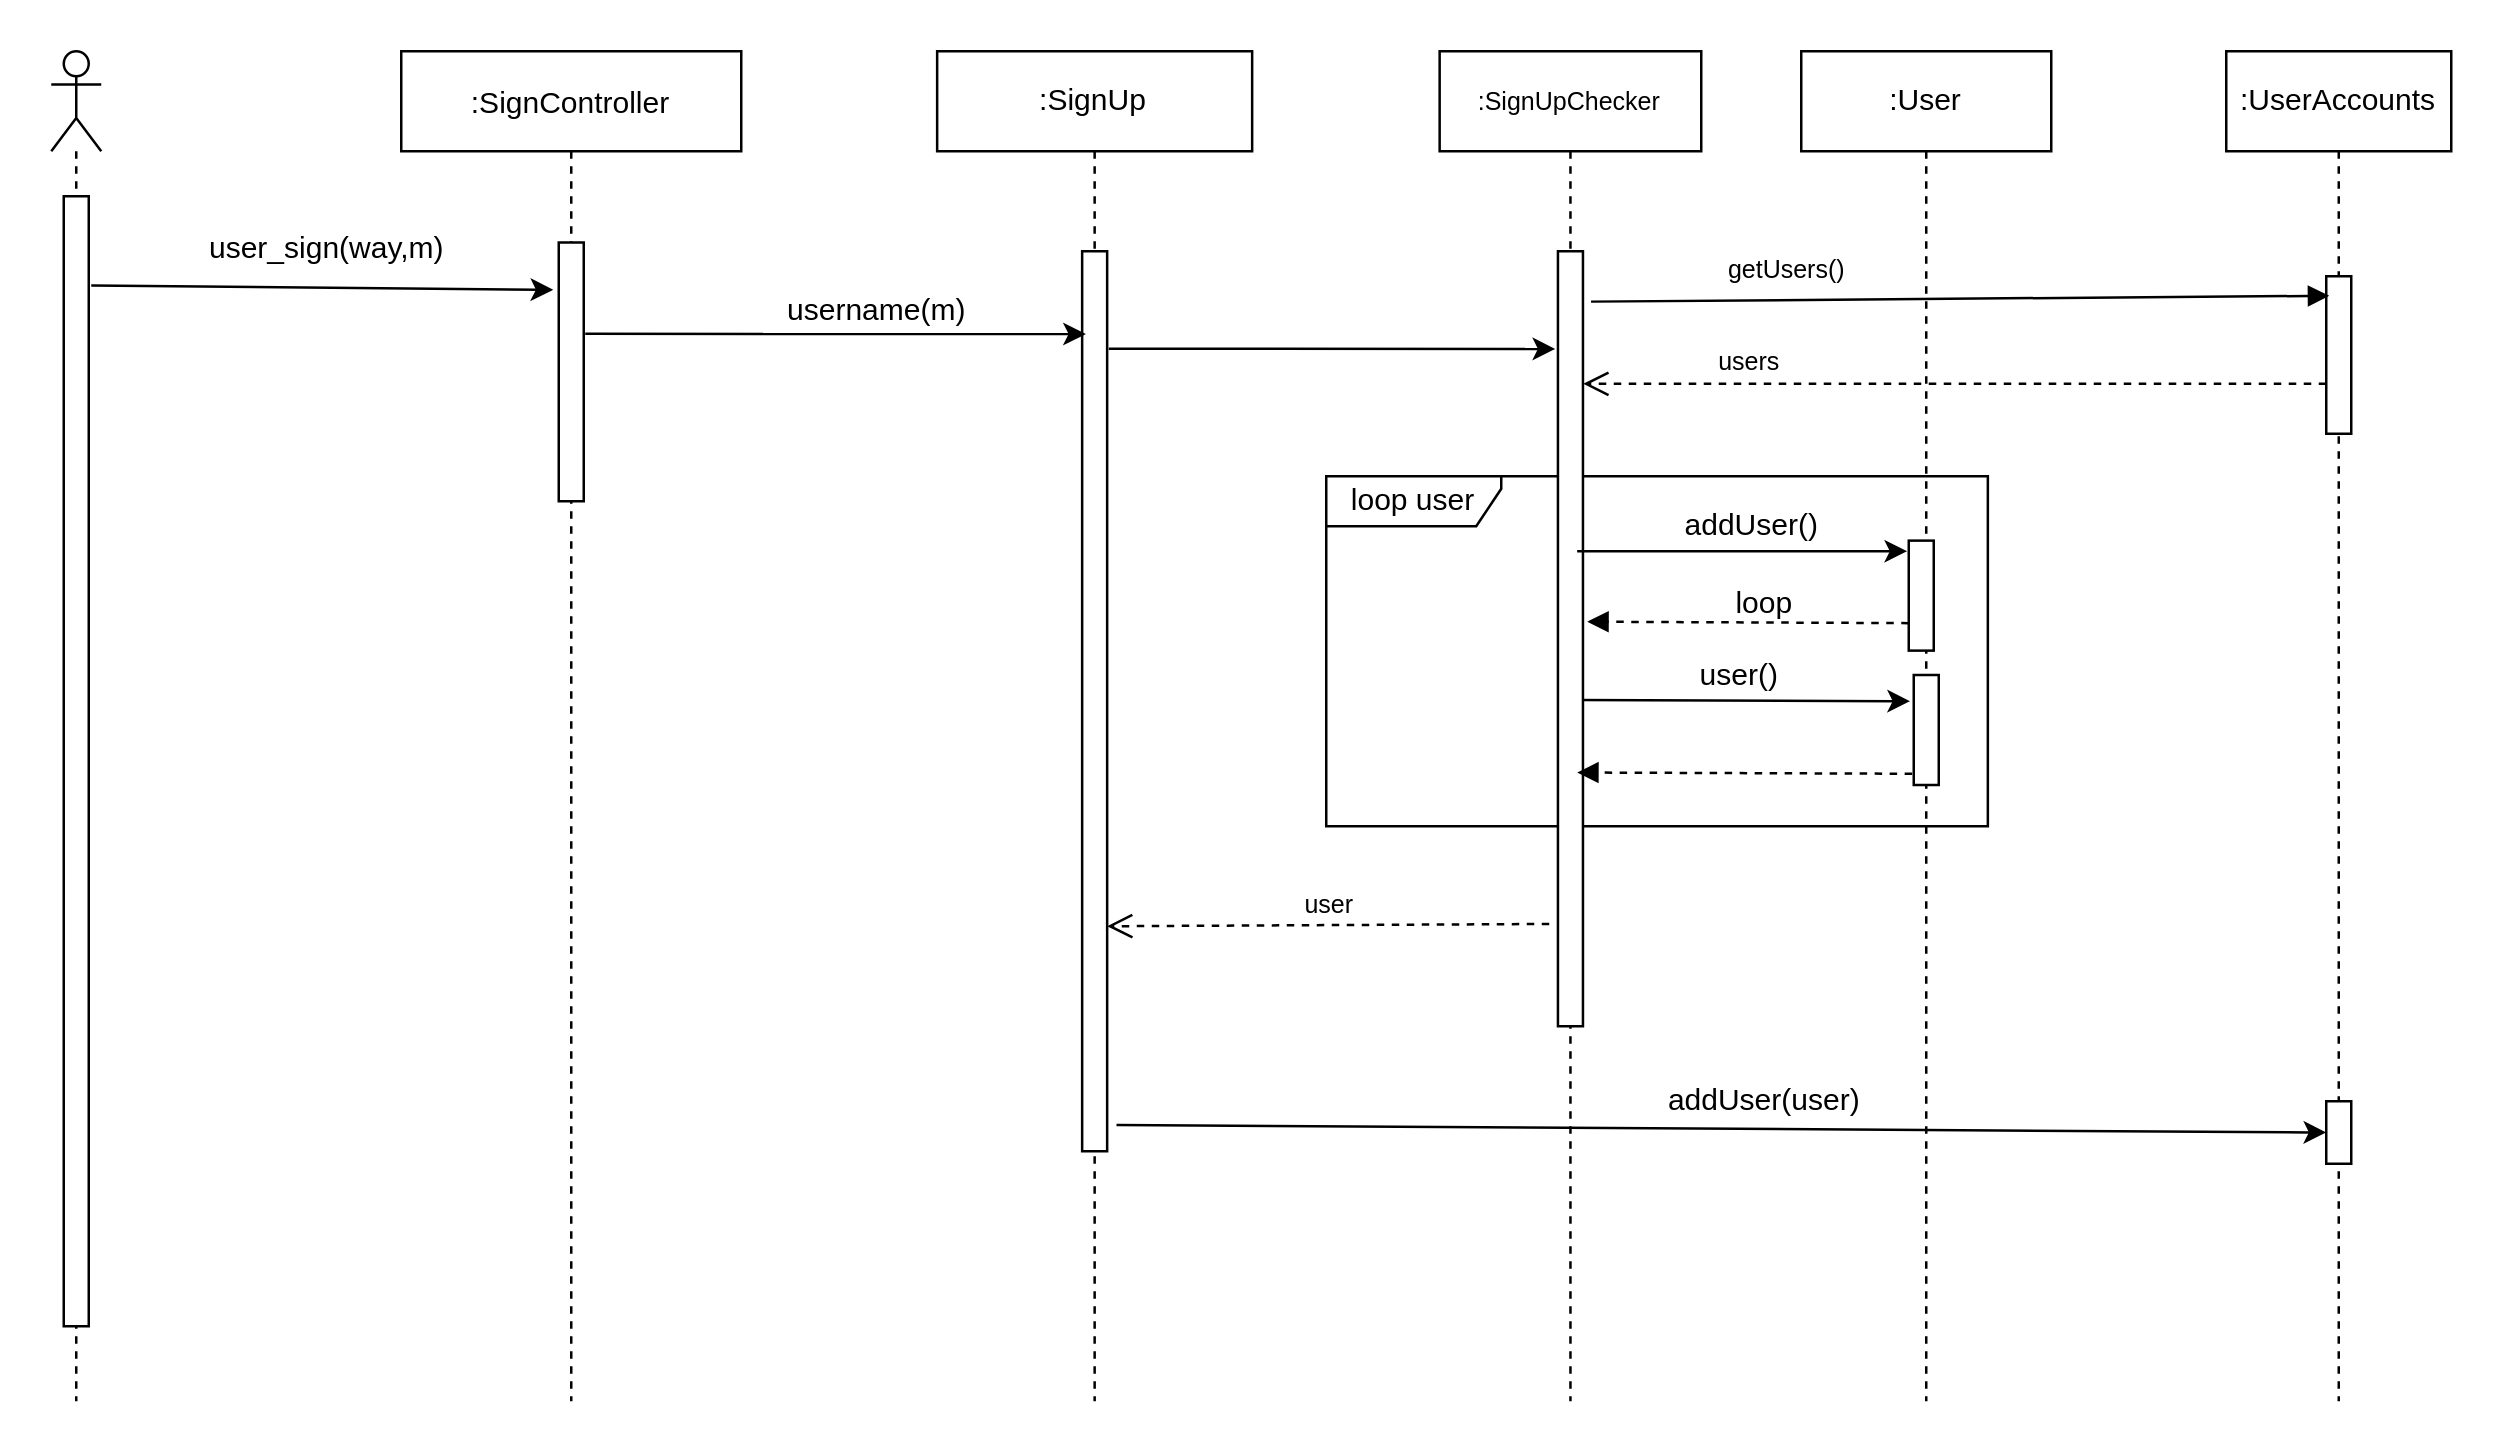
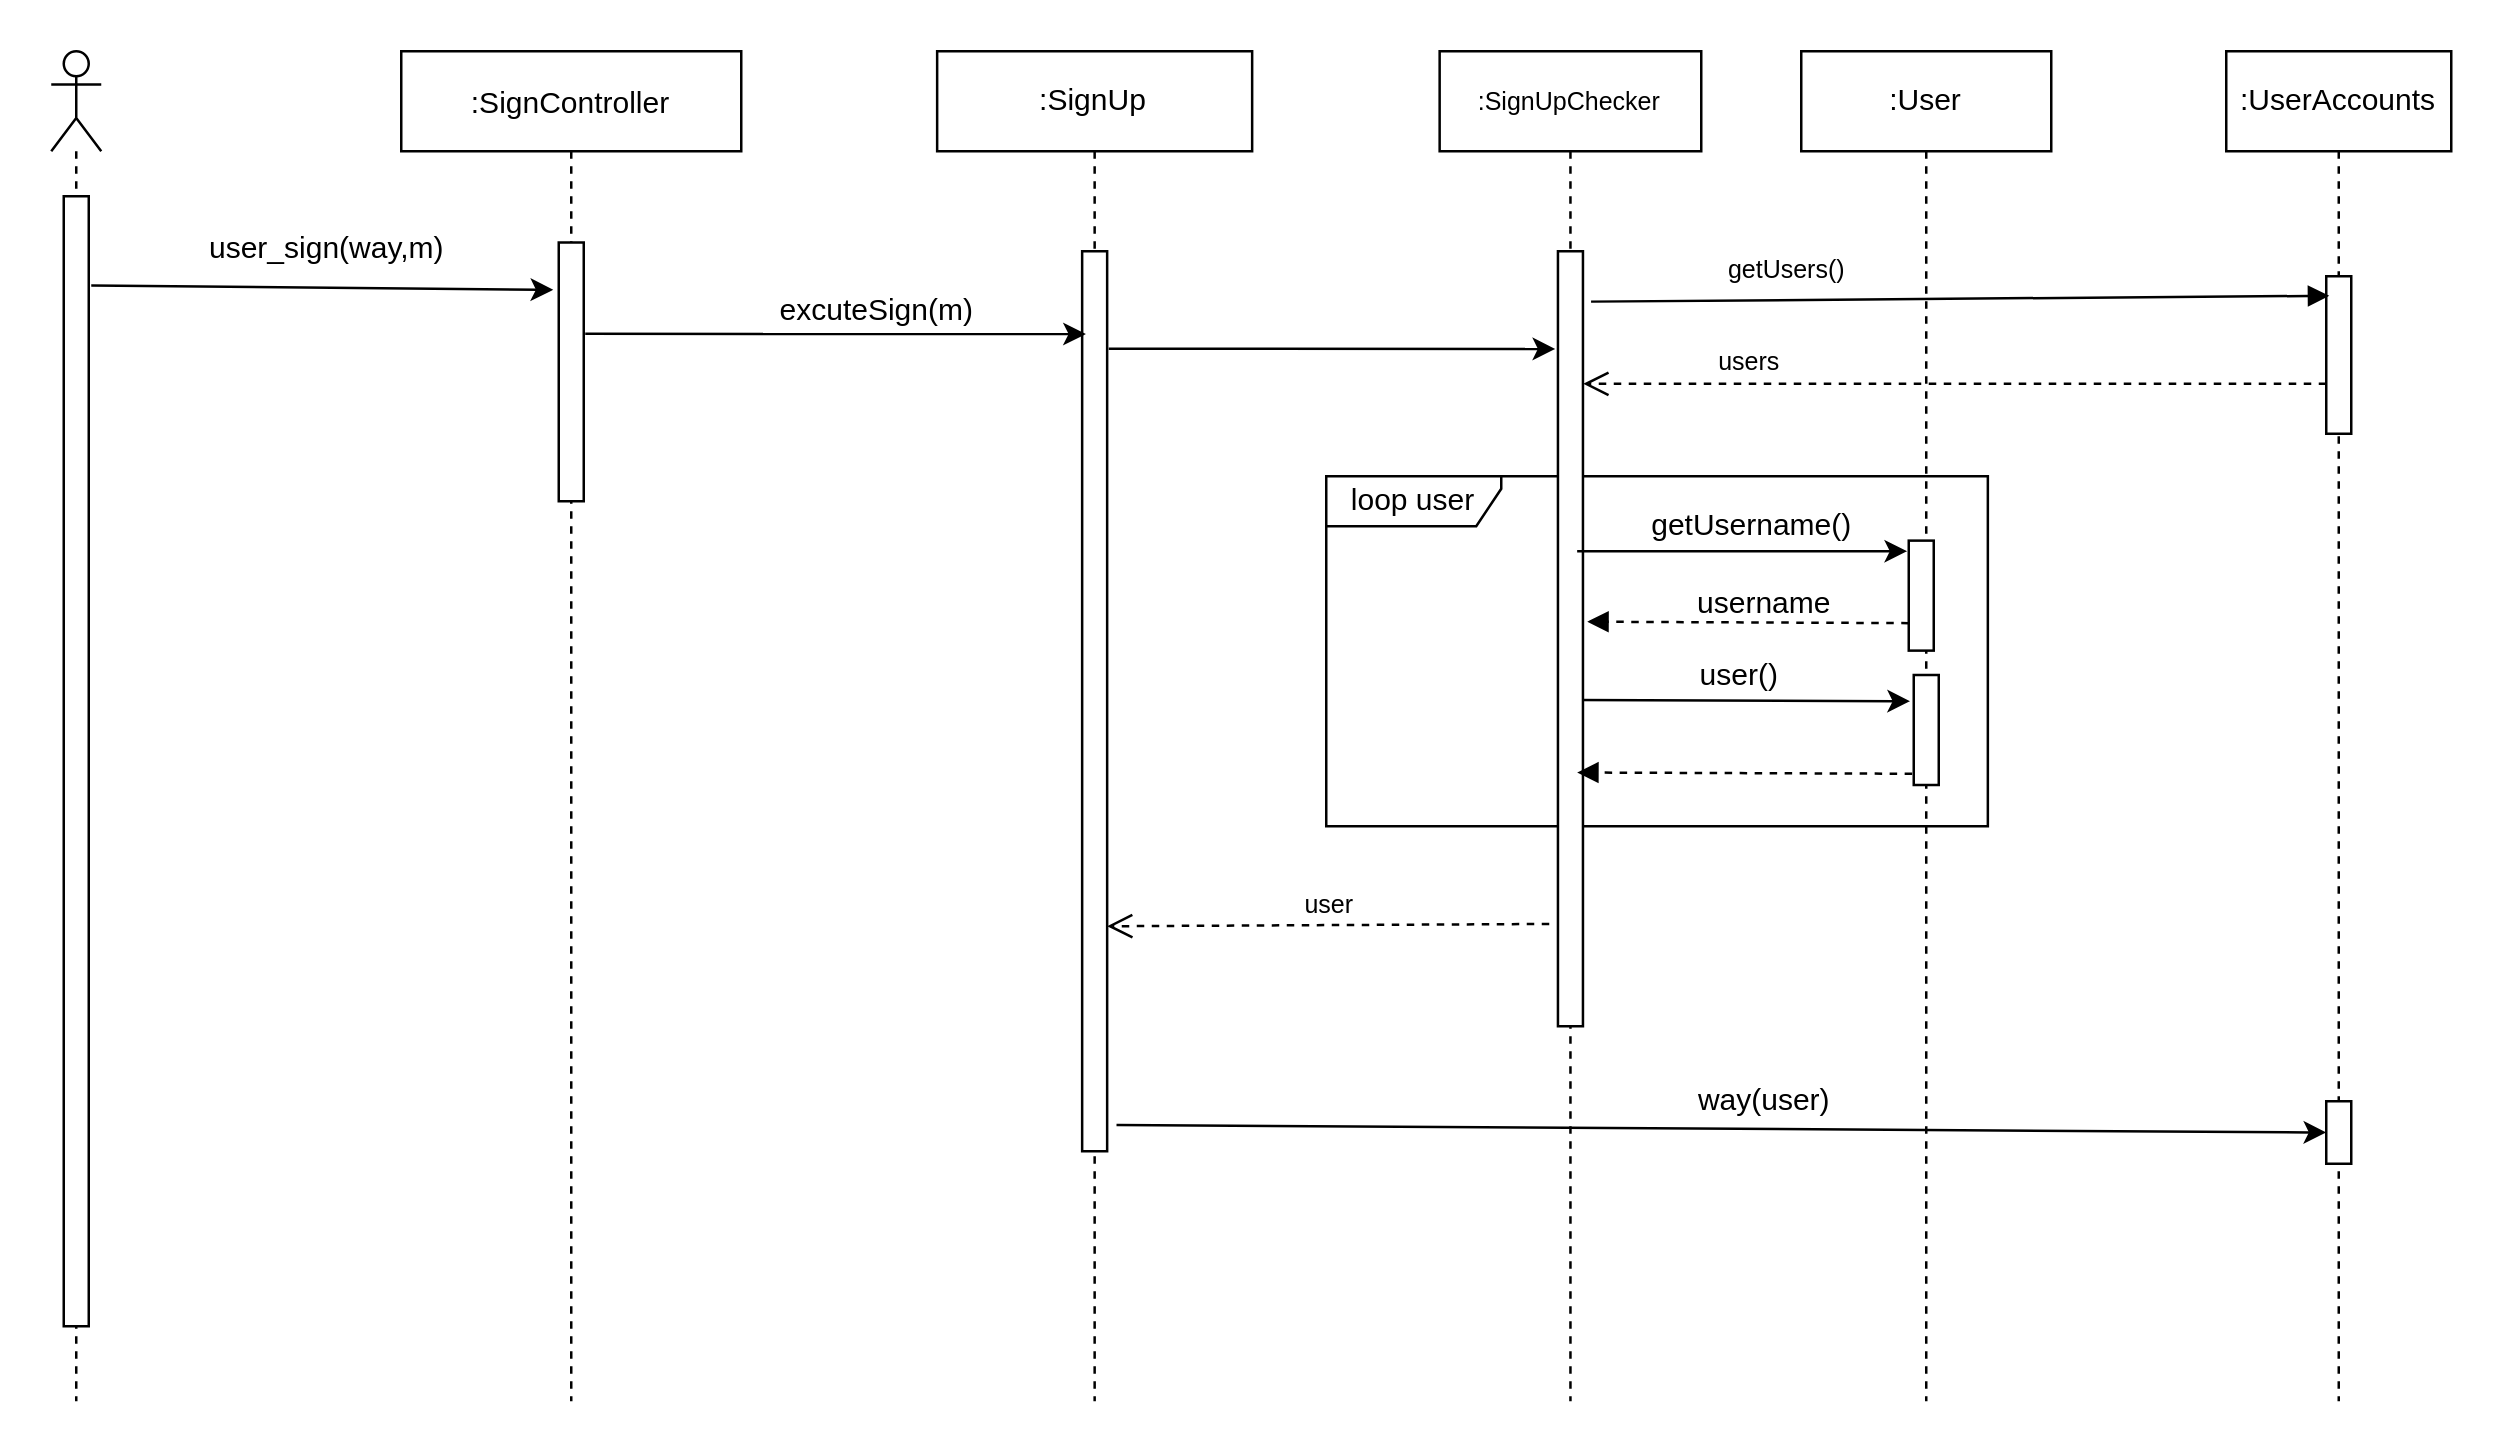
(878, 311) -> (878, 311)
(1753, 526) -> (1753, 526)
(1765, 604) -> (1765, 604)
(1765, 1101) -> (1765, 1101)
